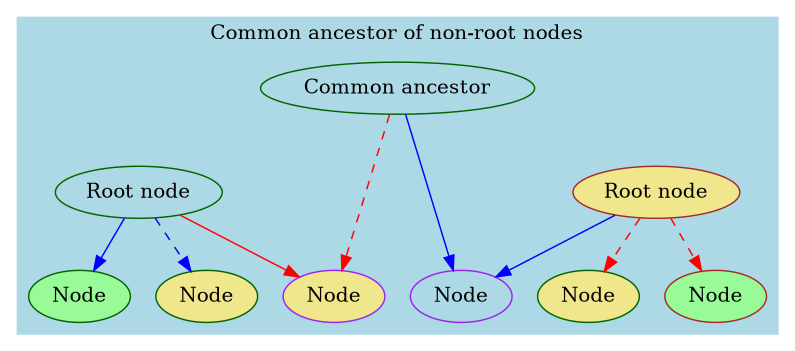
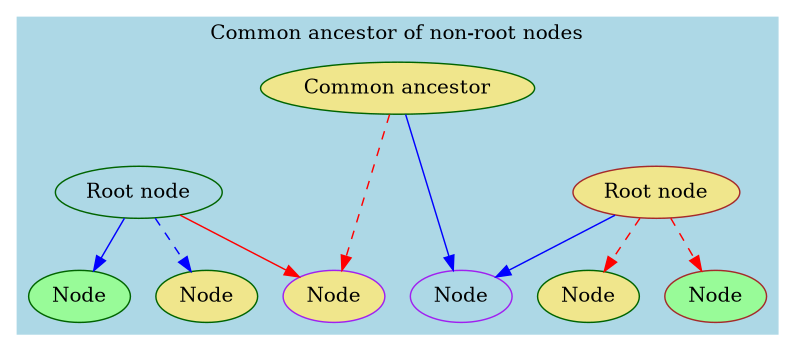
(398, 88) -> (398, 88)
